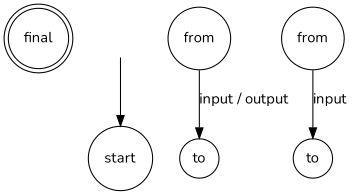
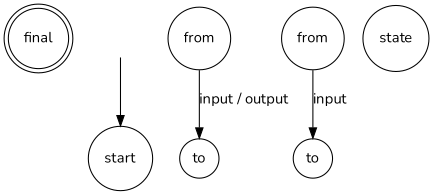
none -> (396, 38)
